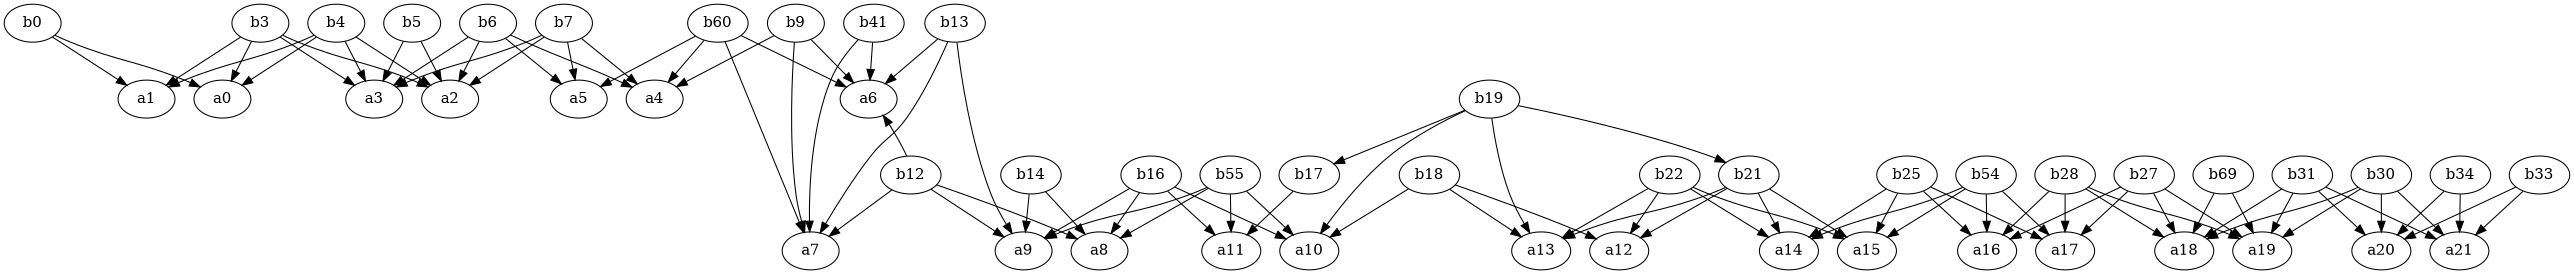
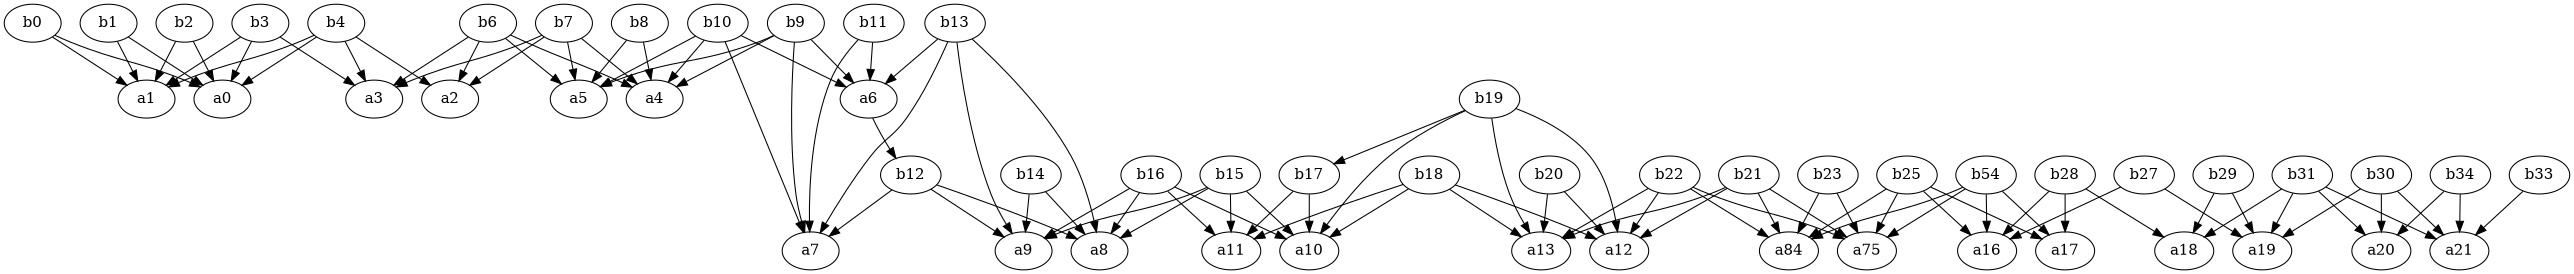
none -> (109, 23)
none -> (184, 23)
(412, 23) -> none
none -> (640, 23)
(718, 23) -> (718, 23)
(874, 23) -> (874, 23)
(347, 59) -> none
none -> (697, 59)
none -> (1048, 121)
(1618, 129) -> (1584, 149)
(898, 140) -> (881, 134)
(1230, 175) -> (1230, 175)
none -> (1550, 175)
none -> (1828, 175)
(2223, 175) -> (2223, 175)
(2160, 205) -> none
none -> (1309, 208)
none -> (1330, 209)
(2107, 210) -> none
(2468, 210) -> none
(2155, 211) -> none
(2291, 211) -> none
(1789, 251) -> (1789, 251)
(1867, 251) -> (1867, 251)
